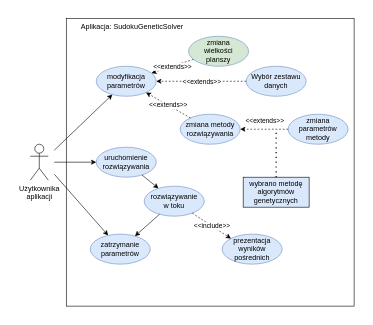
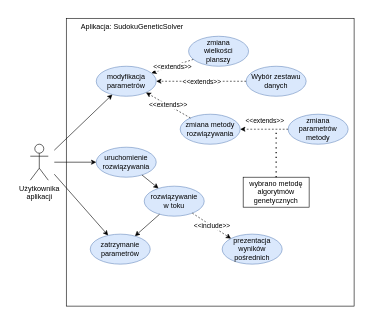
(219, 51) -> (219, 51)
(276, 192) -> (276, 192)
